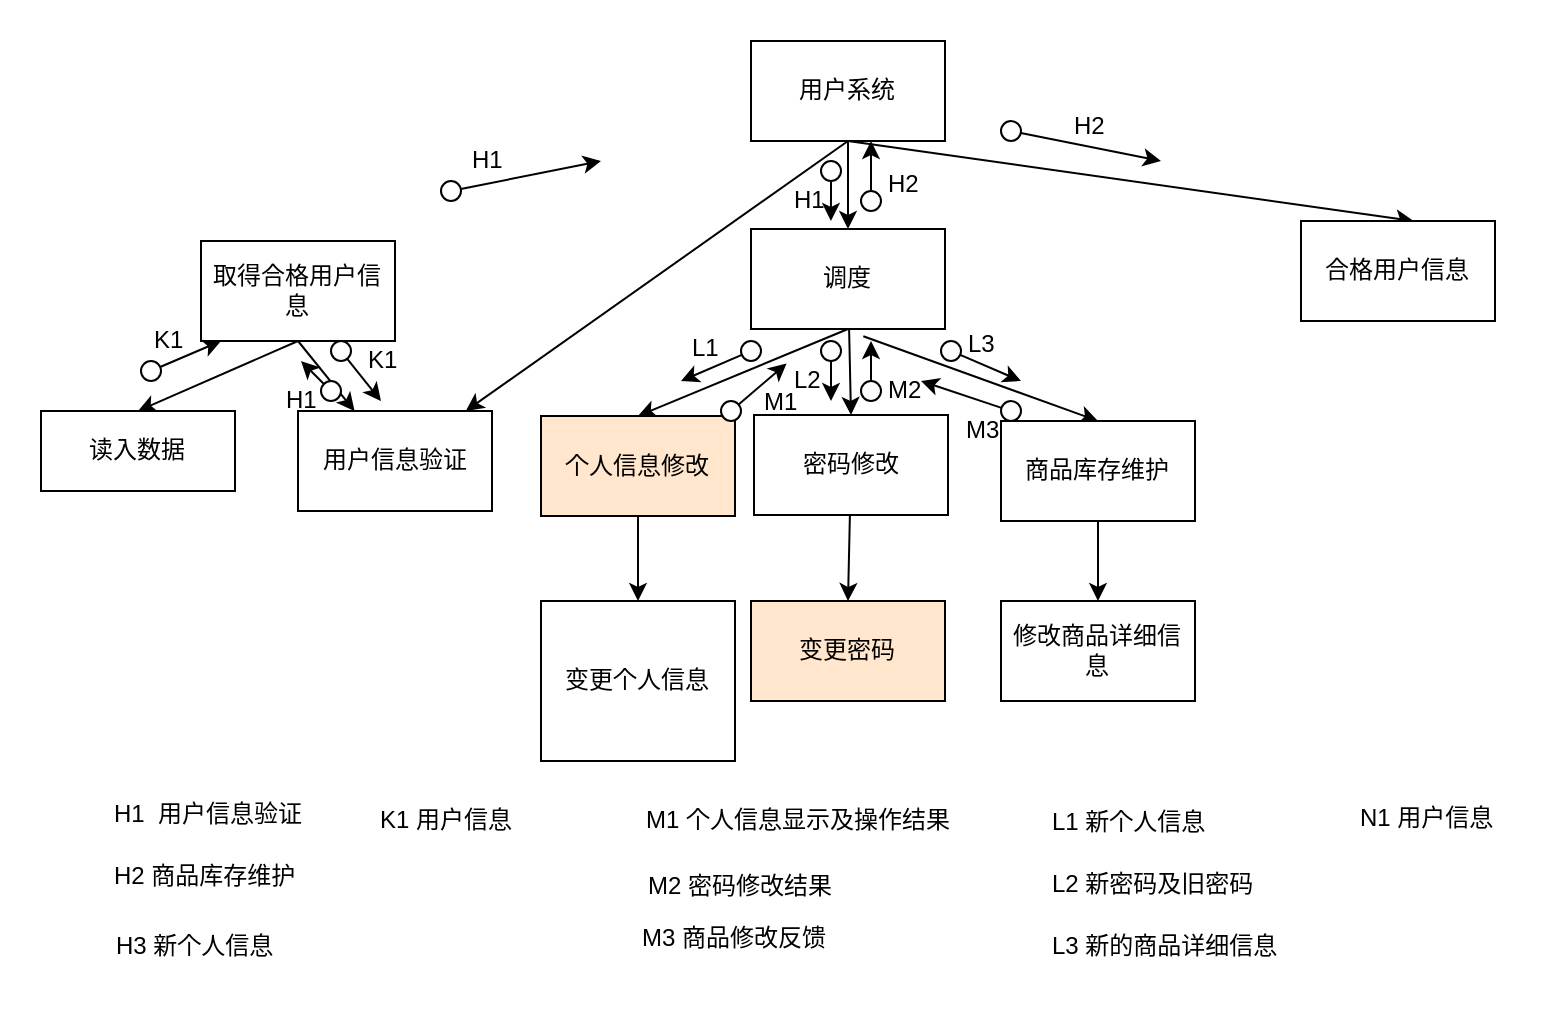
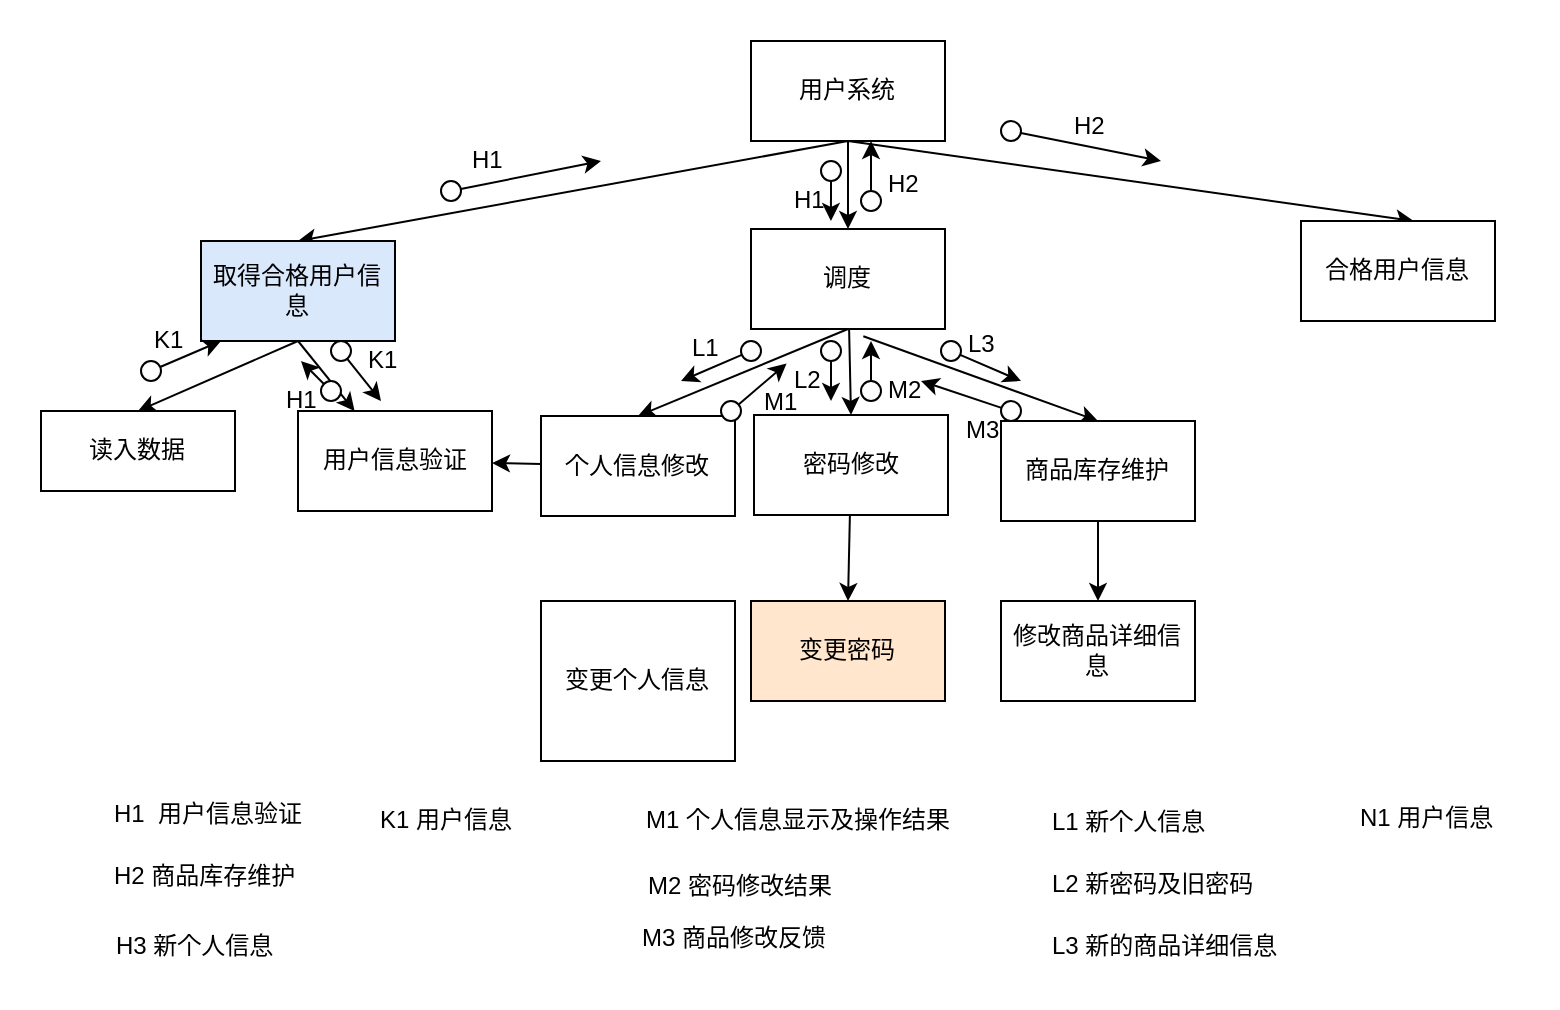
(661, 273) -> (578, 190)
(298, 291) -> (298, 291)
(638, 466) -> (638, 466)
(638, 552) -> (523, 464)
